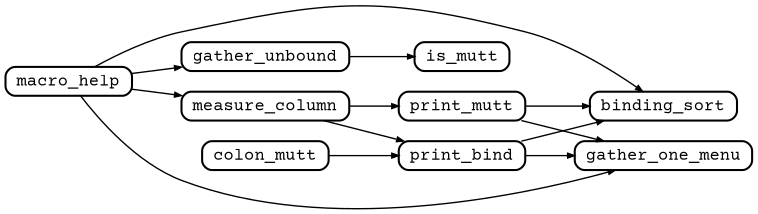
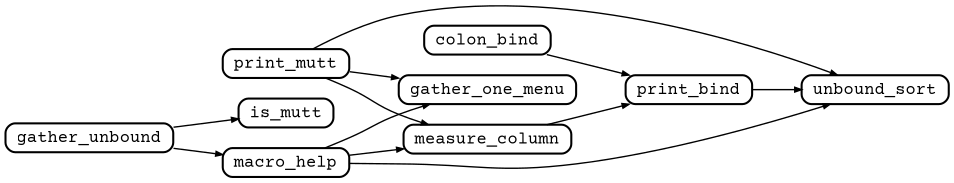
(153, 71) -> (195, 151)
(371, 106) -> (373, 101)
(663, 106) -> (875, 90)
(265, 156) -> (487, 40)
(547, 156) -> none
